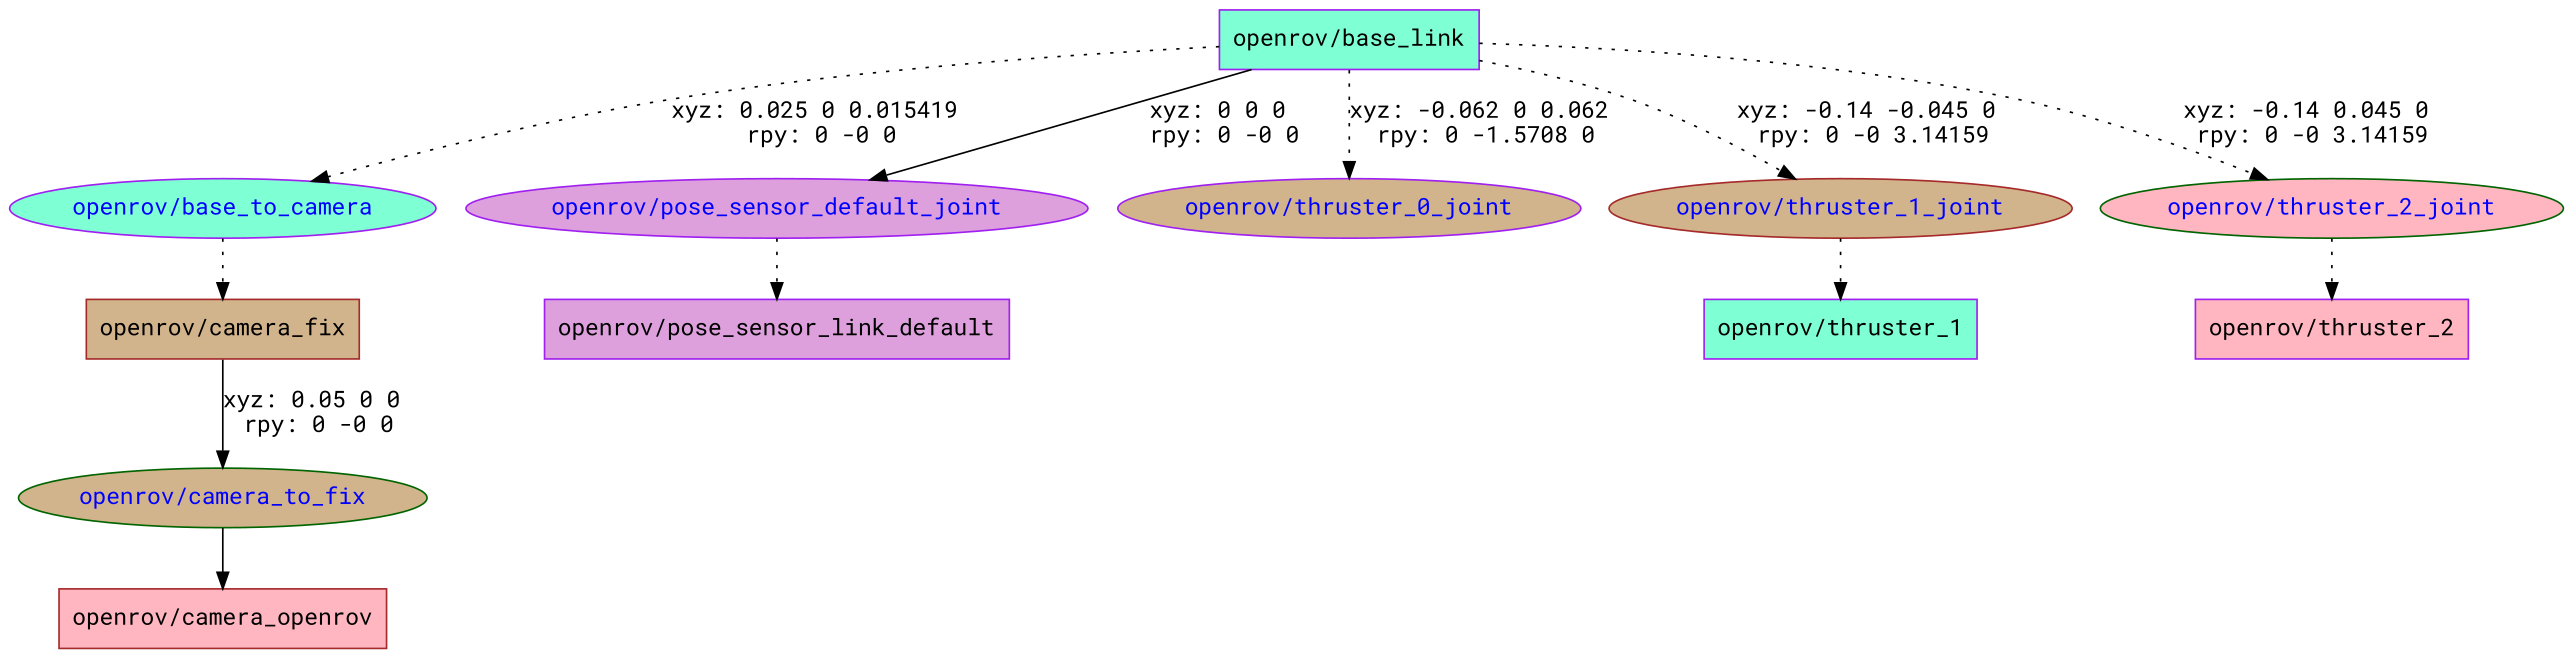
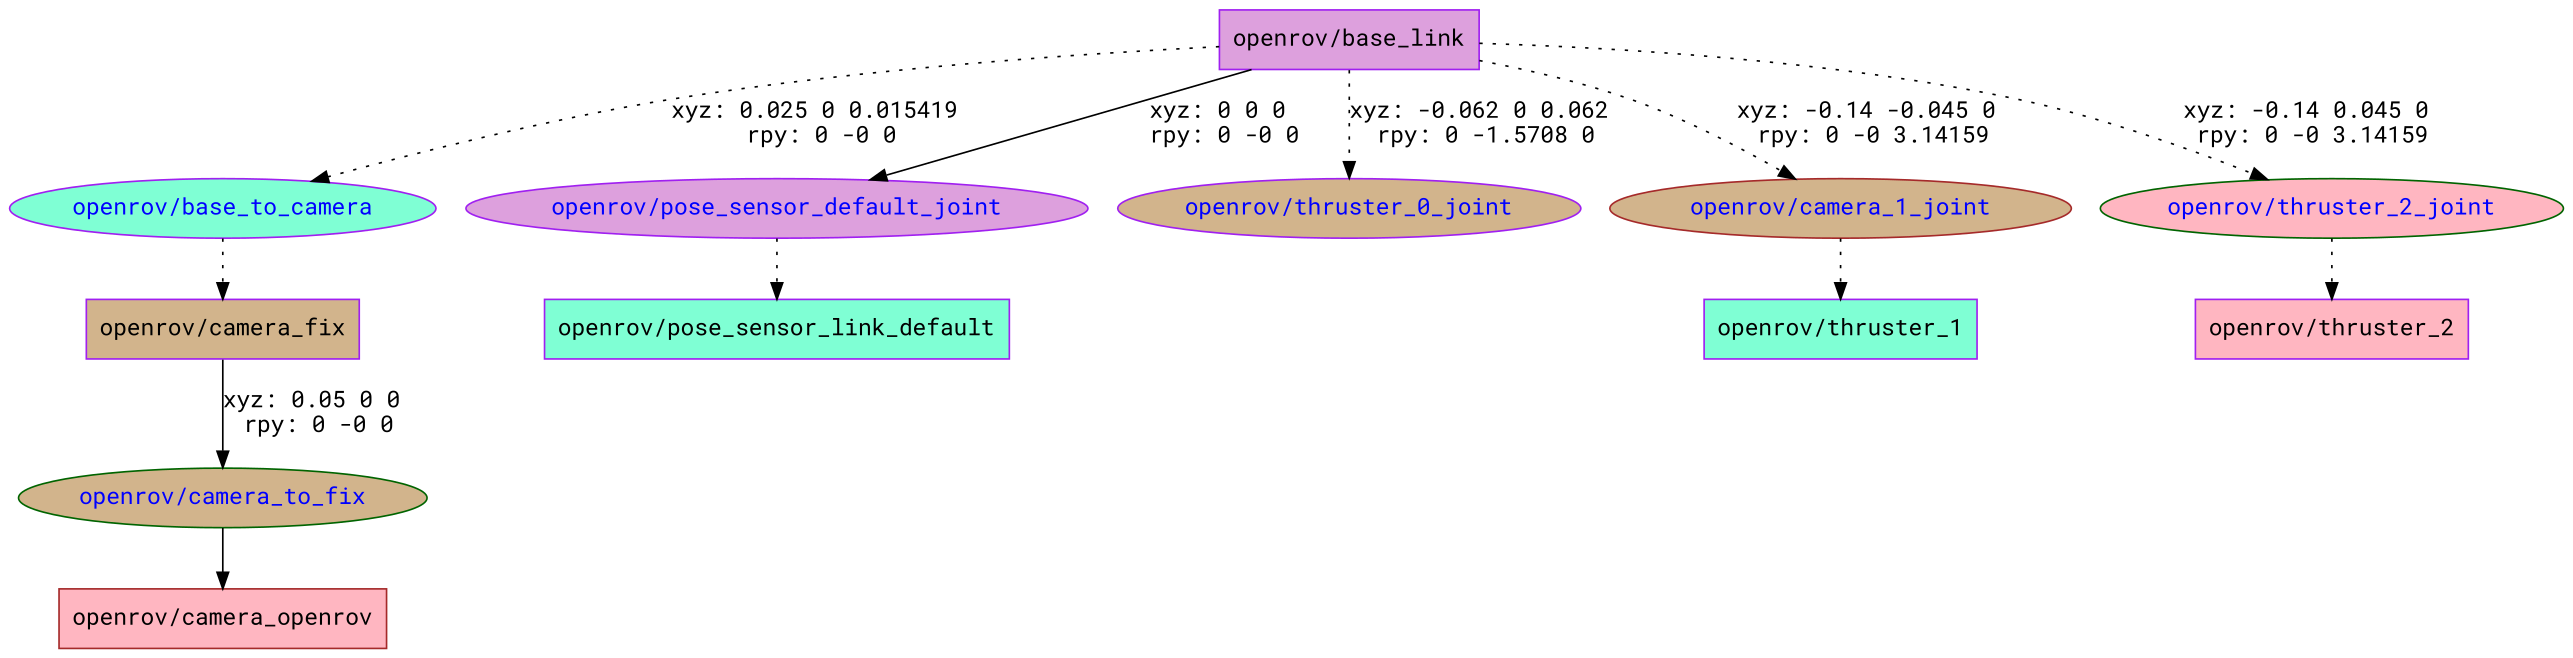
(1349, 40) -> (1349, 40)
(1841, 208) -> (1841, 208)
(223, 329) -> (223, 329)
(777, 329) -> (777, 329)
